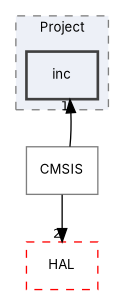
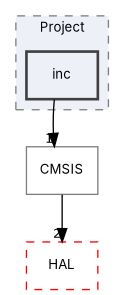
(71, 130) -> (53, 118)
